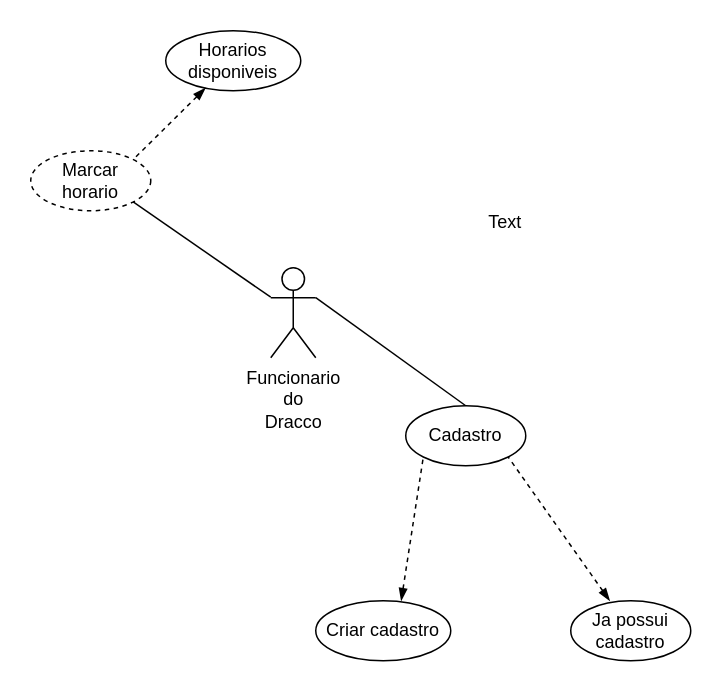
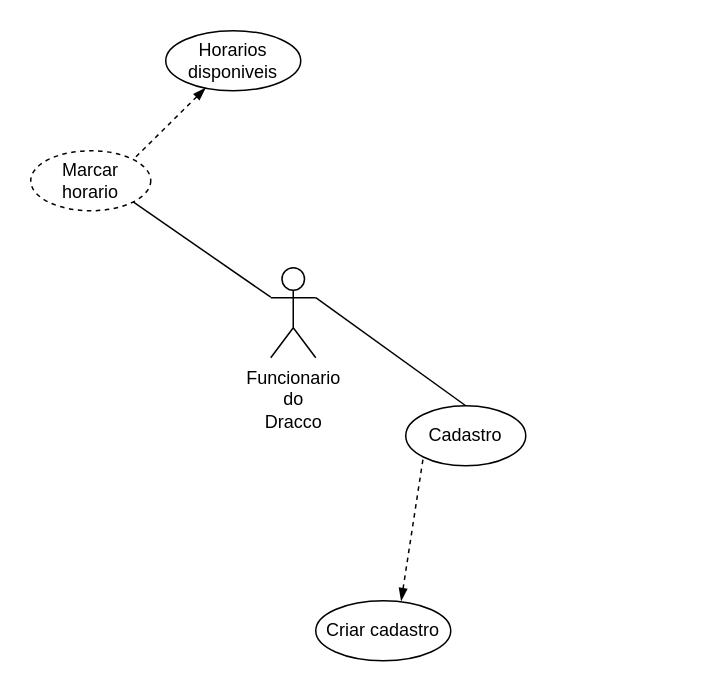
(505, 223) -> none
(556, 524) -> none
(631, 631) -> none
